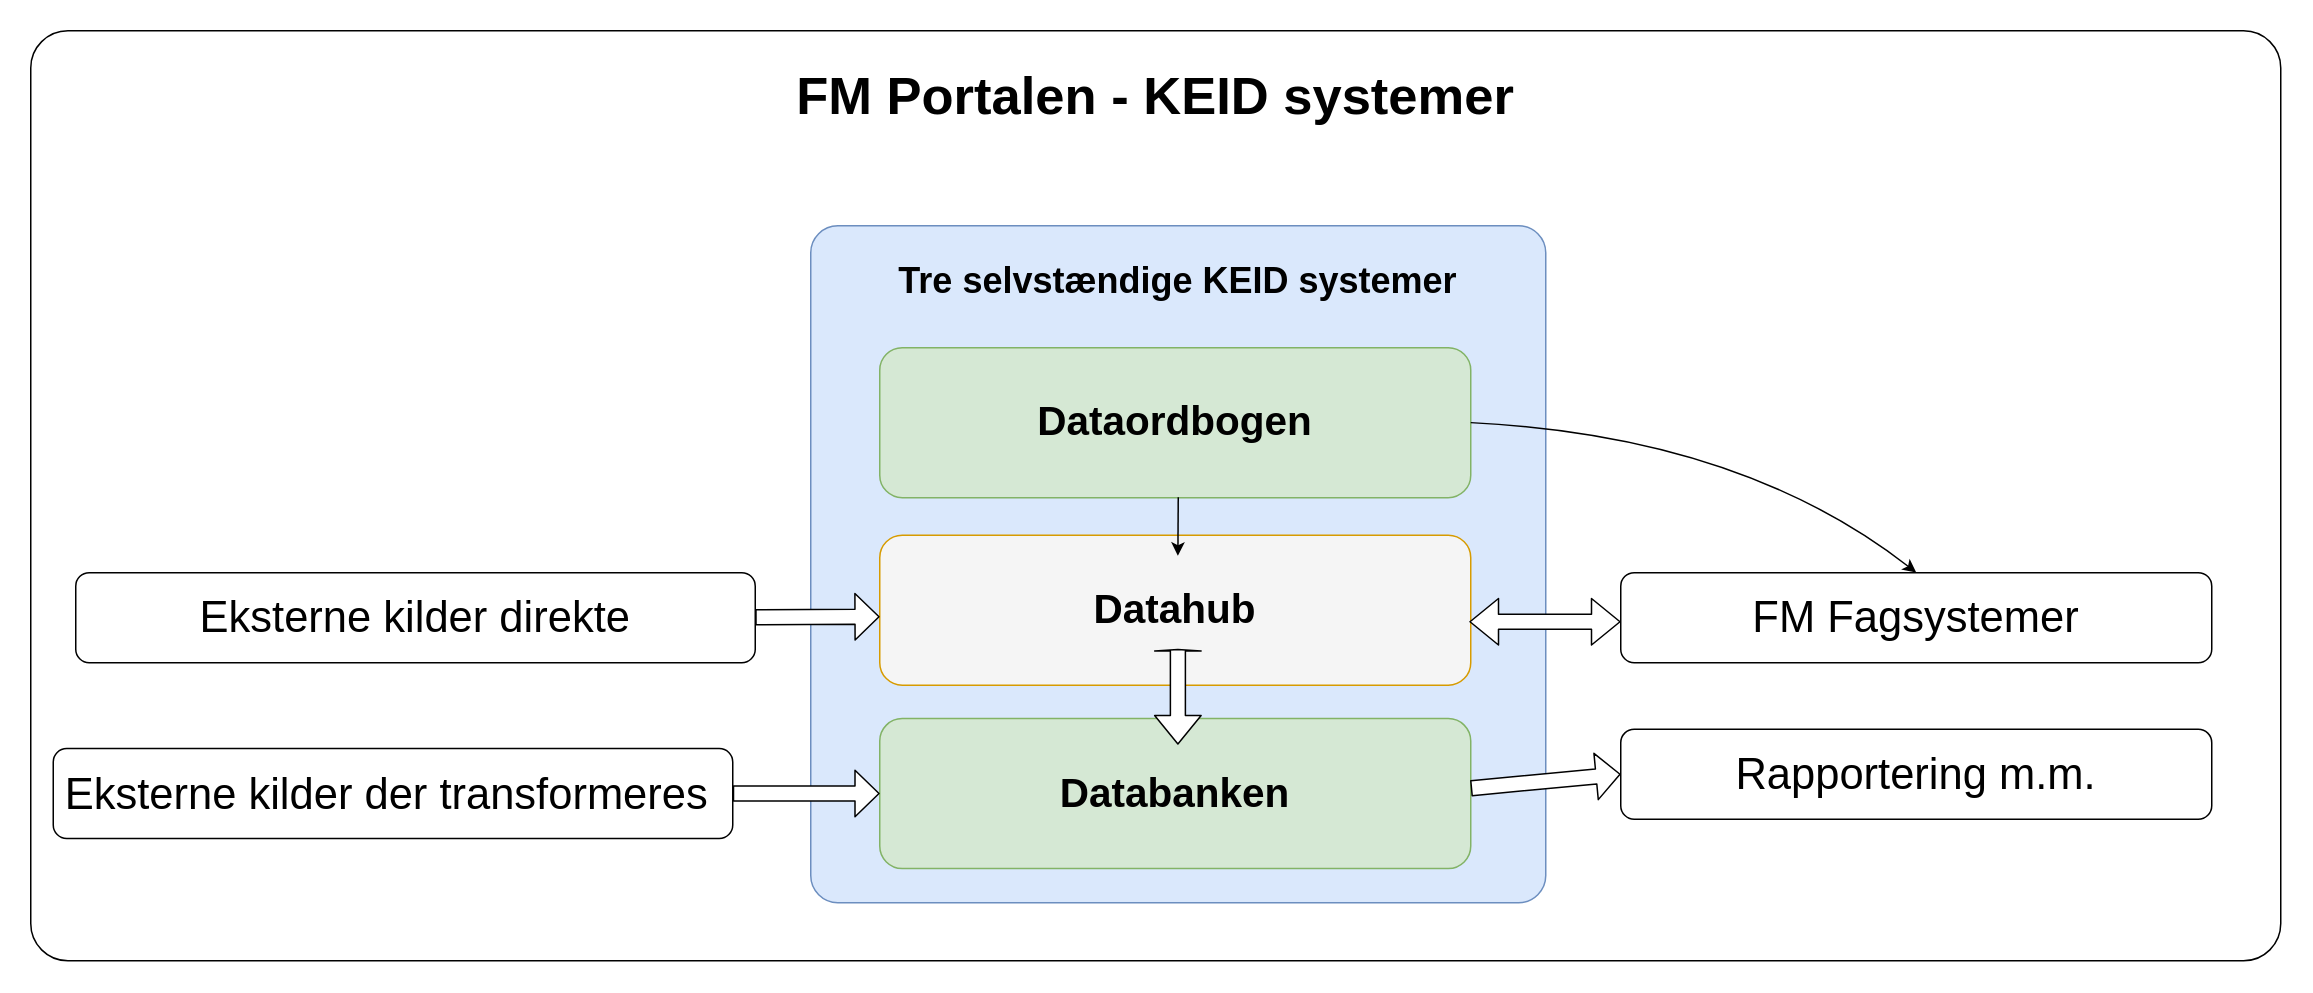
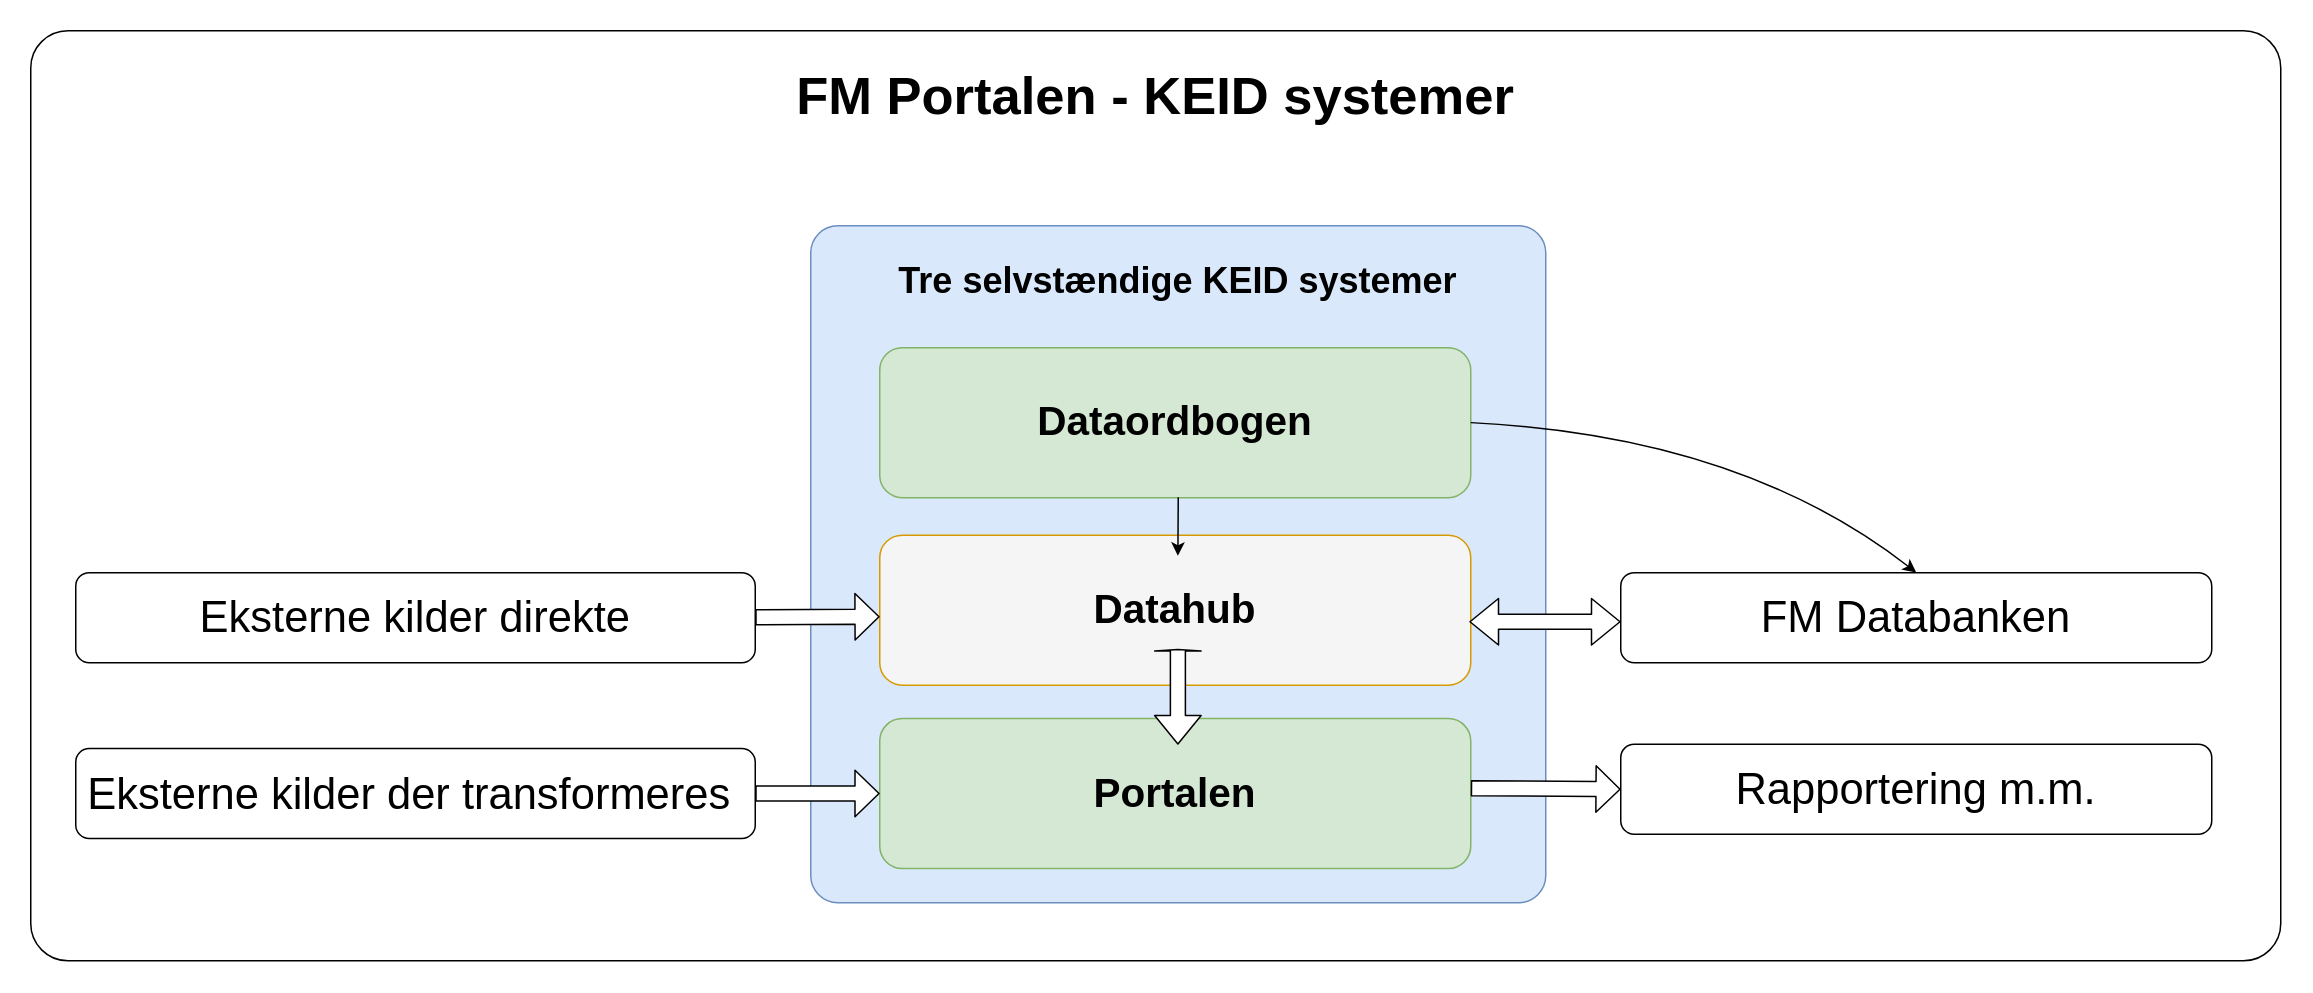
(1916, 617) -> (1916, 617)
(1916, 774) -> (1916, 789)
(393, 794) -> (416, 794)
(1175, 794) -> (1175, 794)
